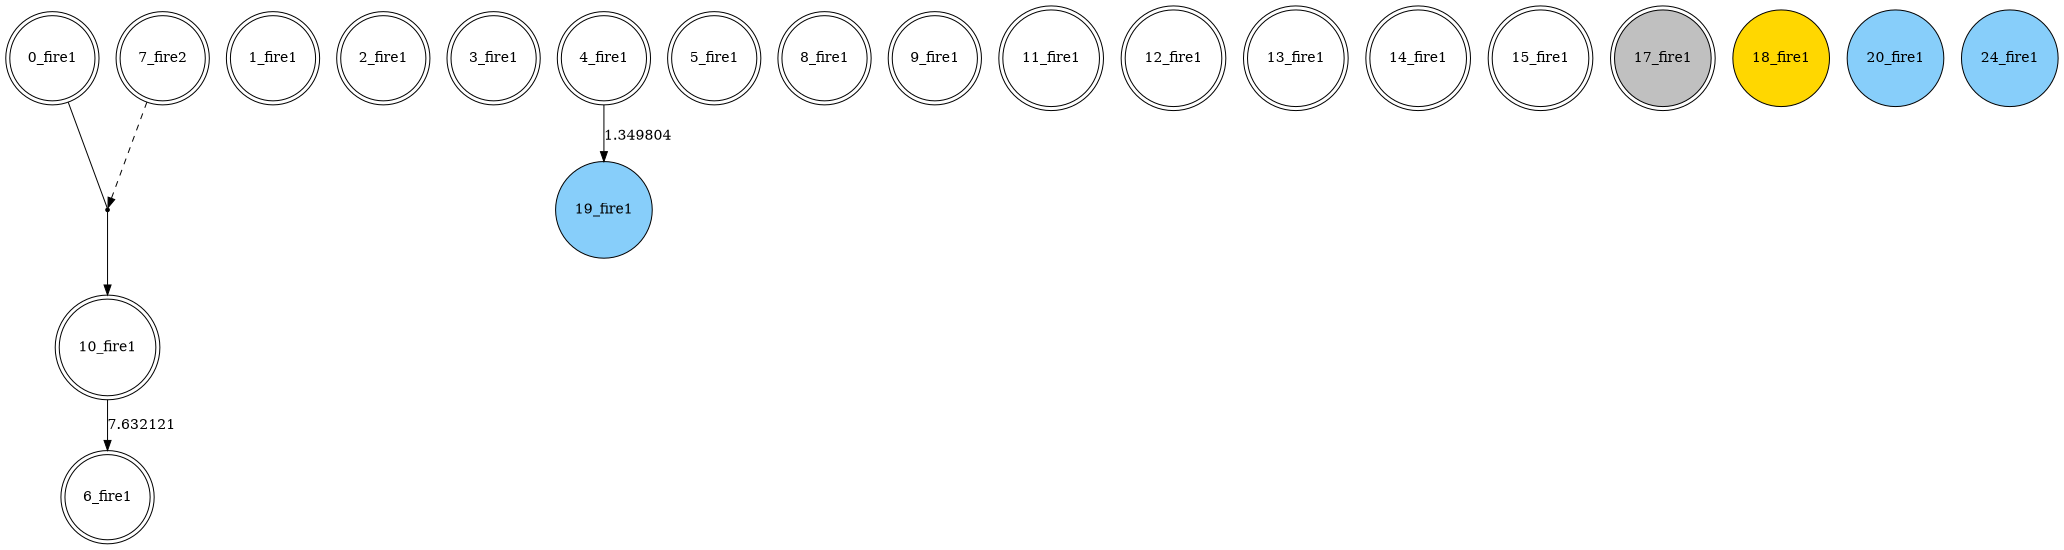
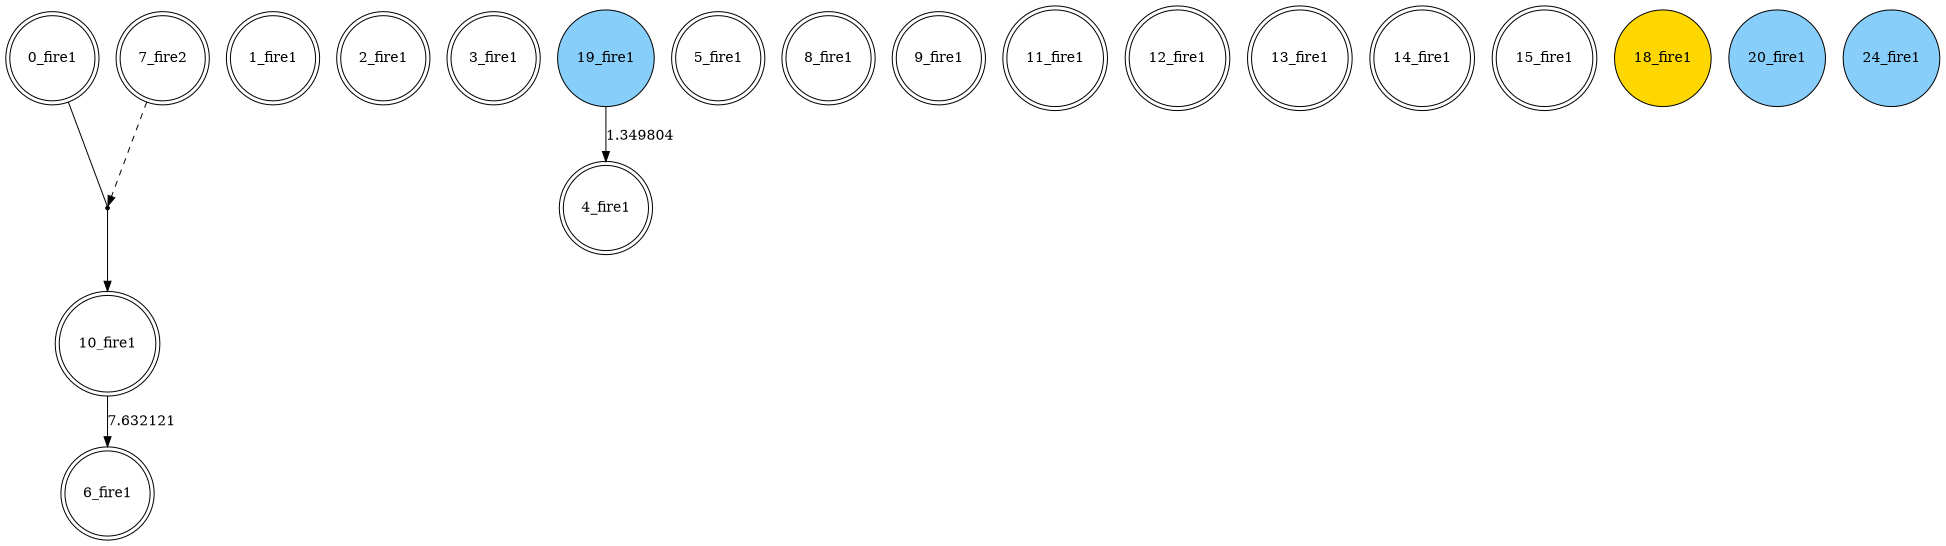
(1663, 58) -> none
(604, 128) -> (606, 129)
